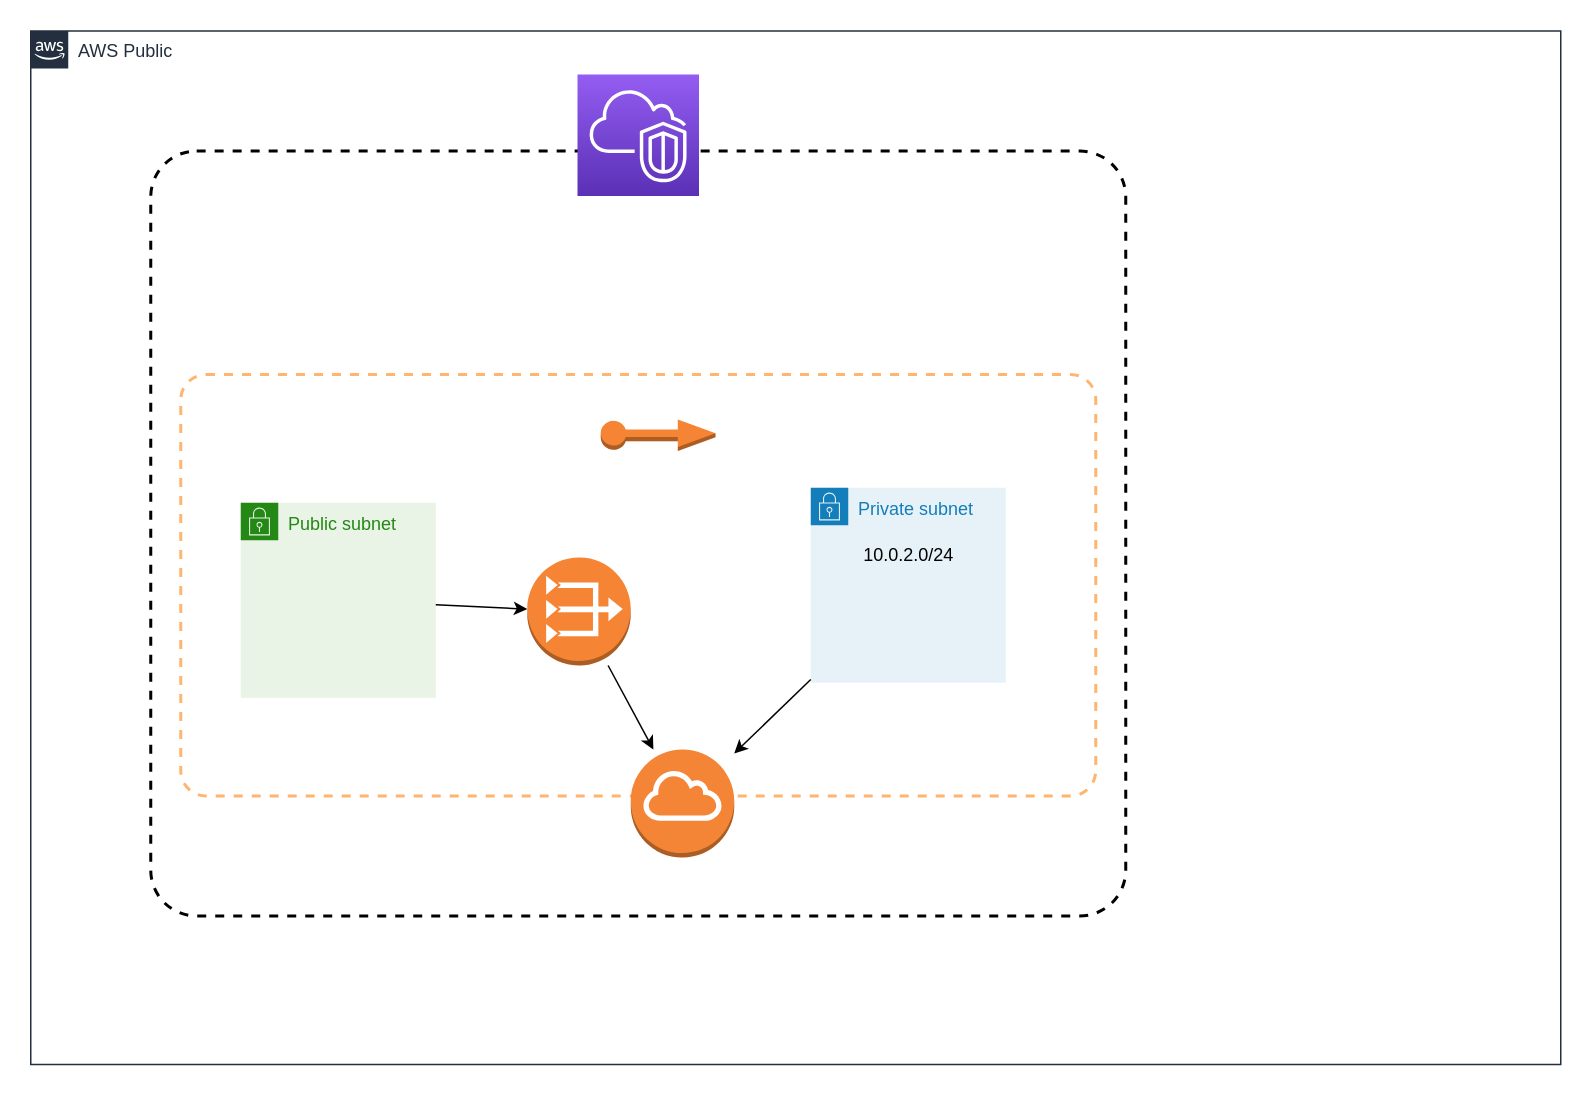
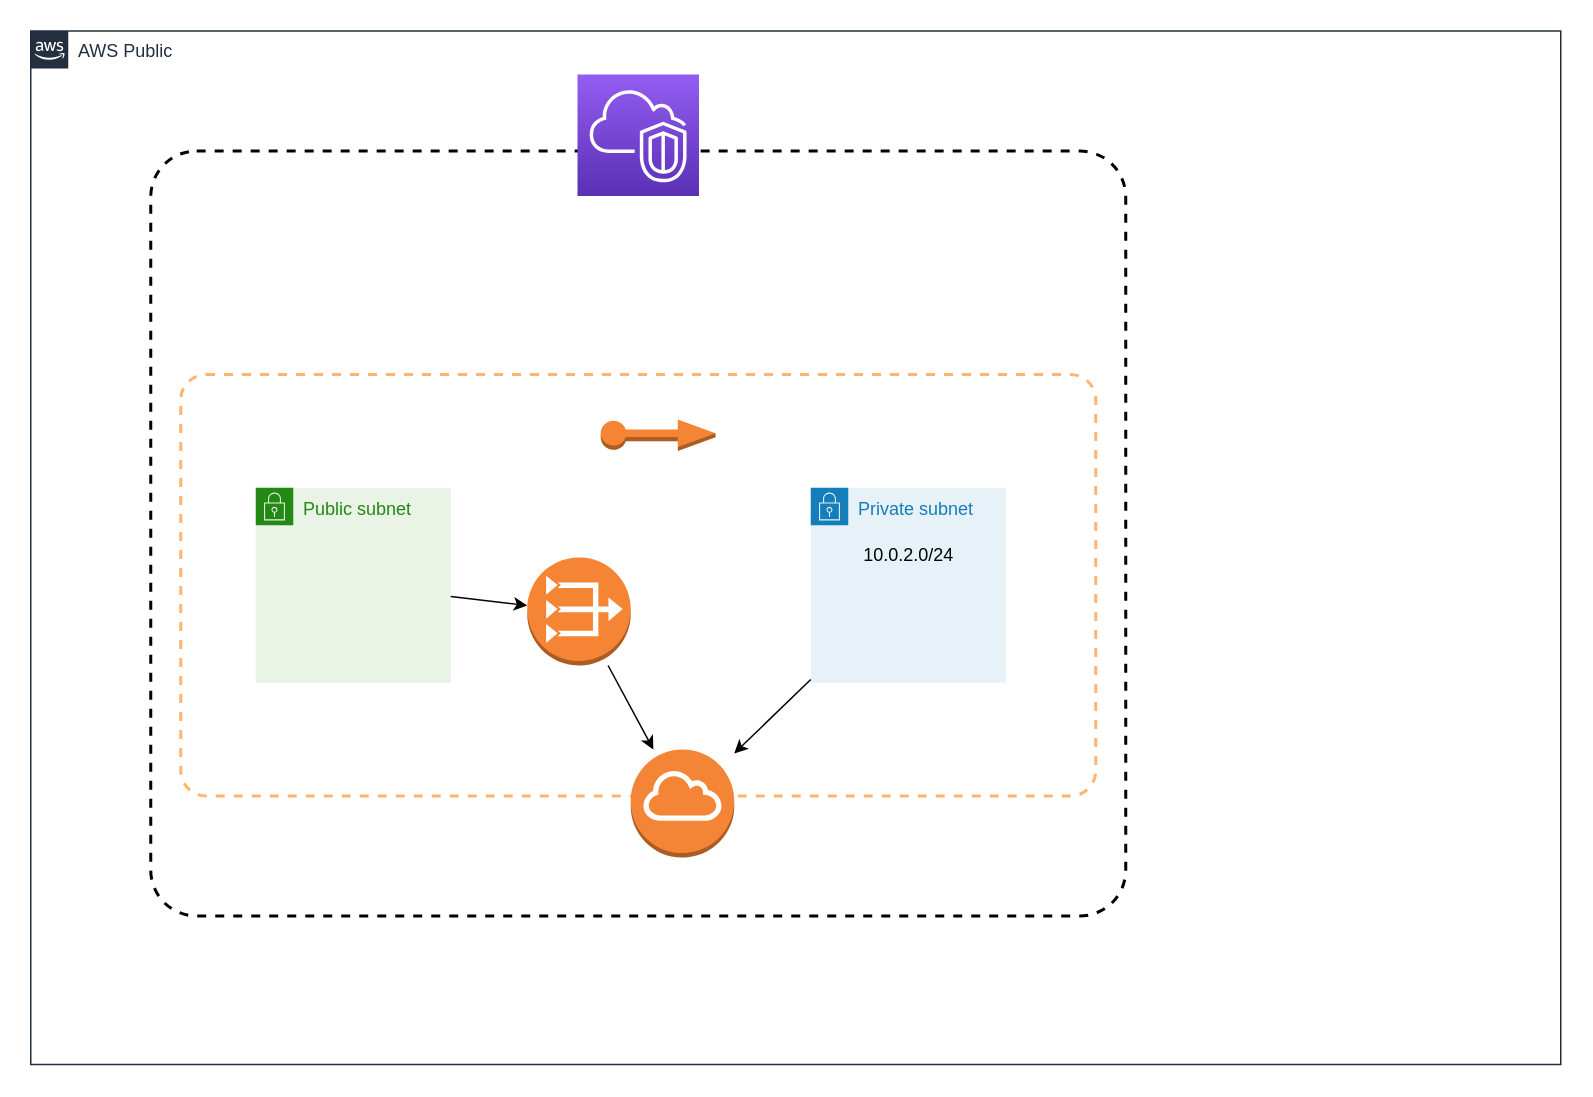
(338, 600) -> (353, 585)
